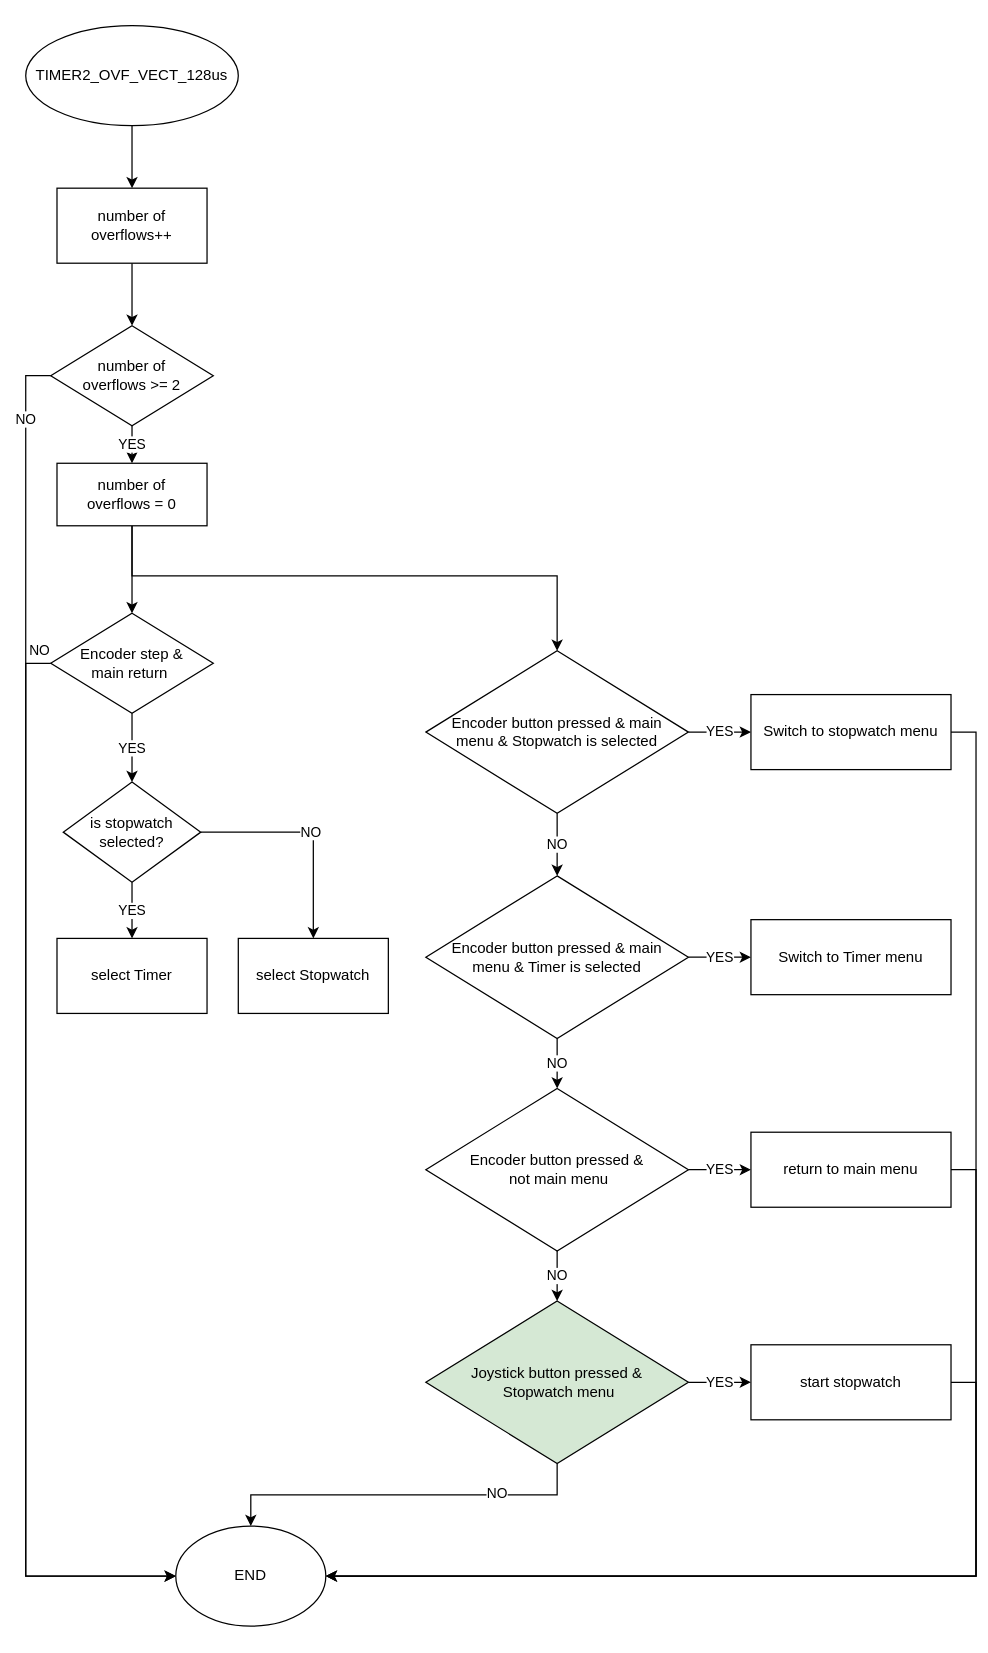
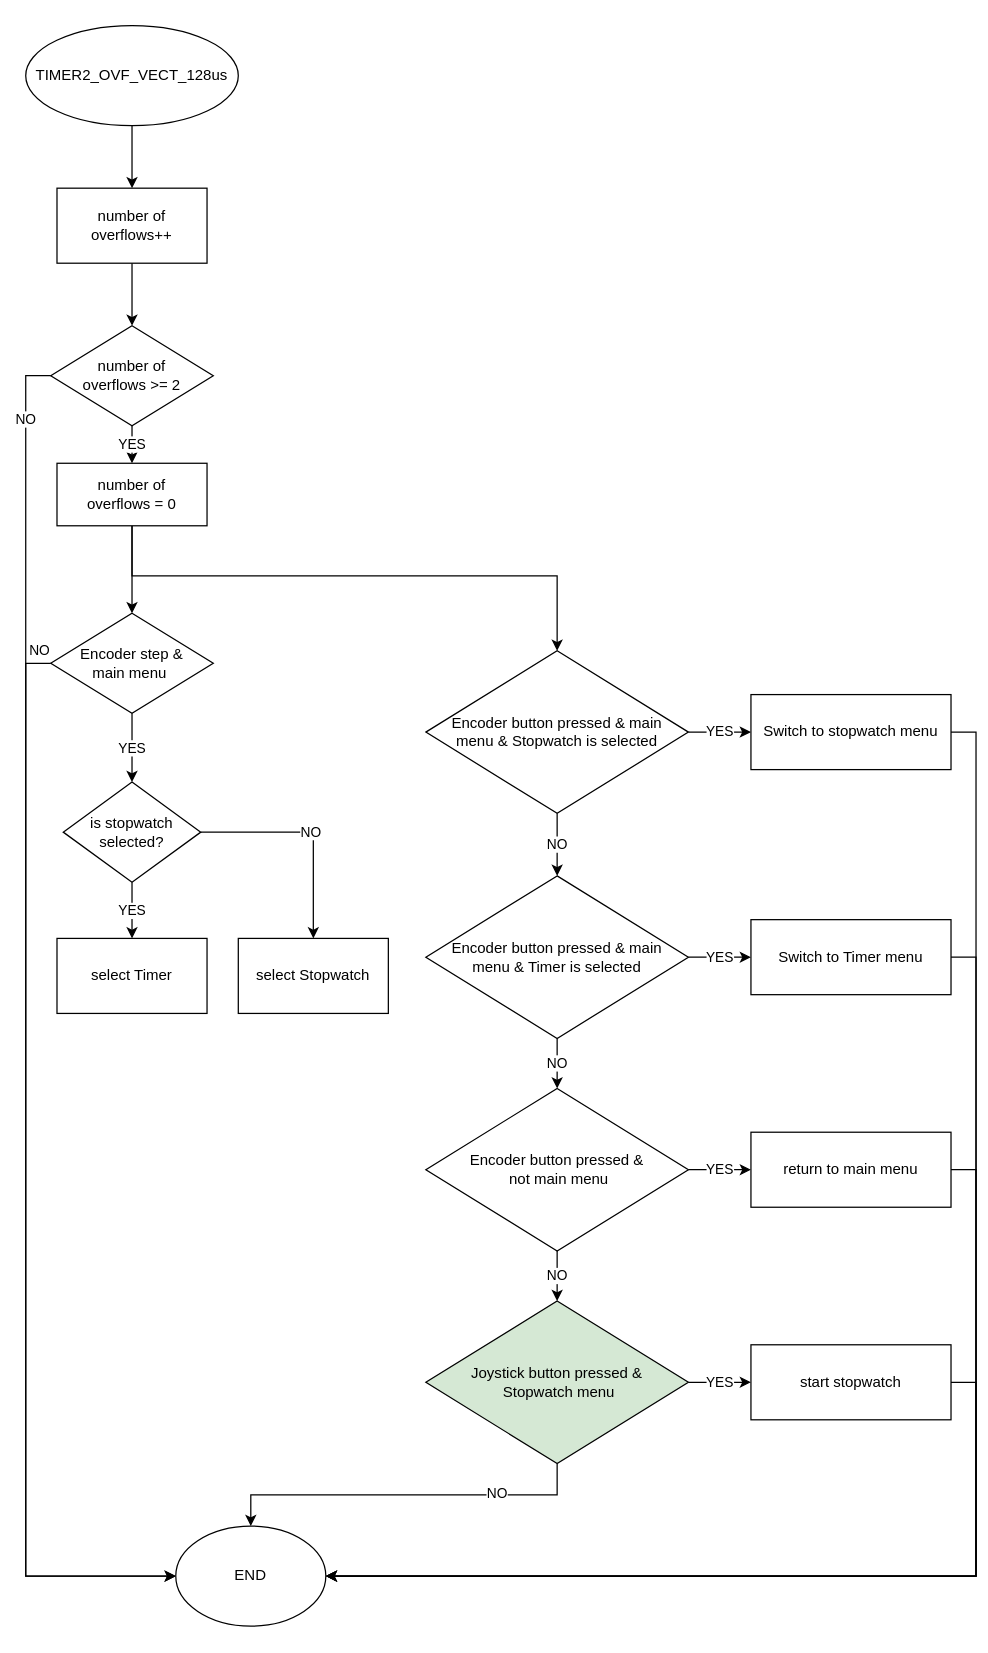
(132, 663) -> (132, 663)
none -> (962, 957)
